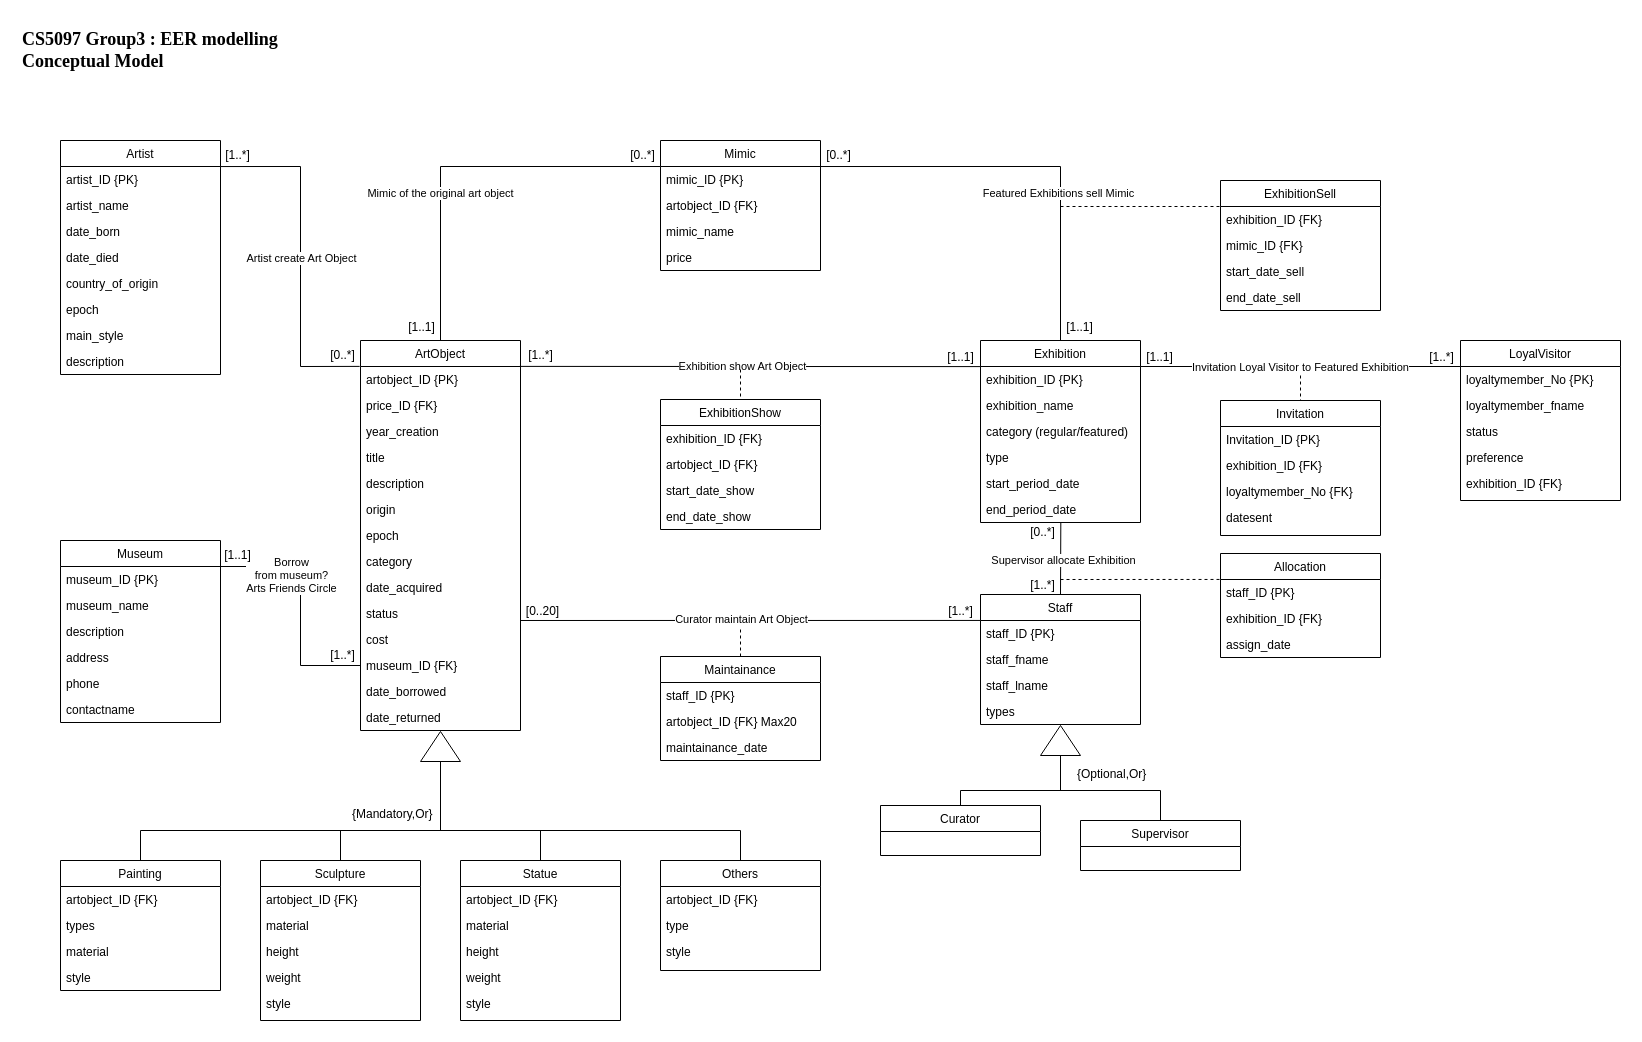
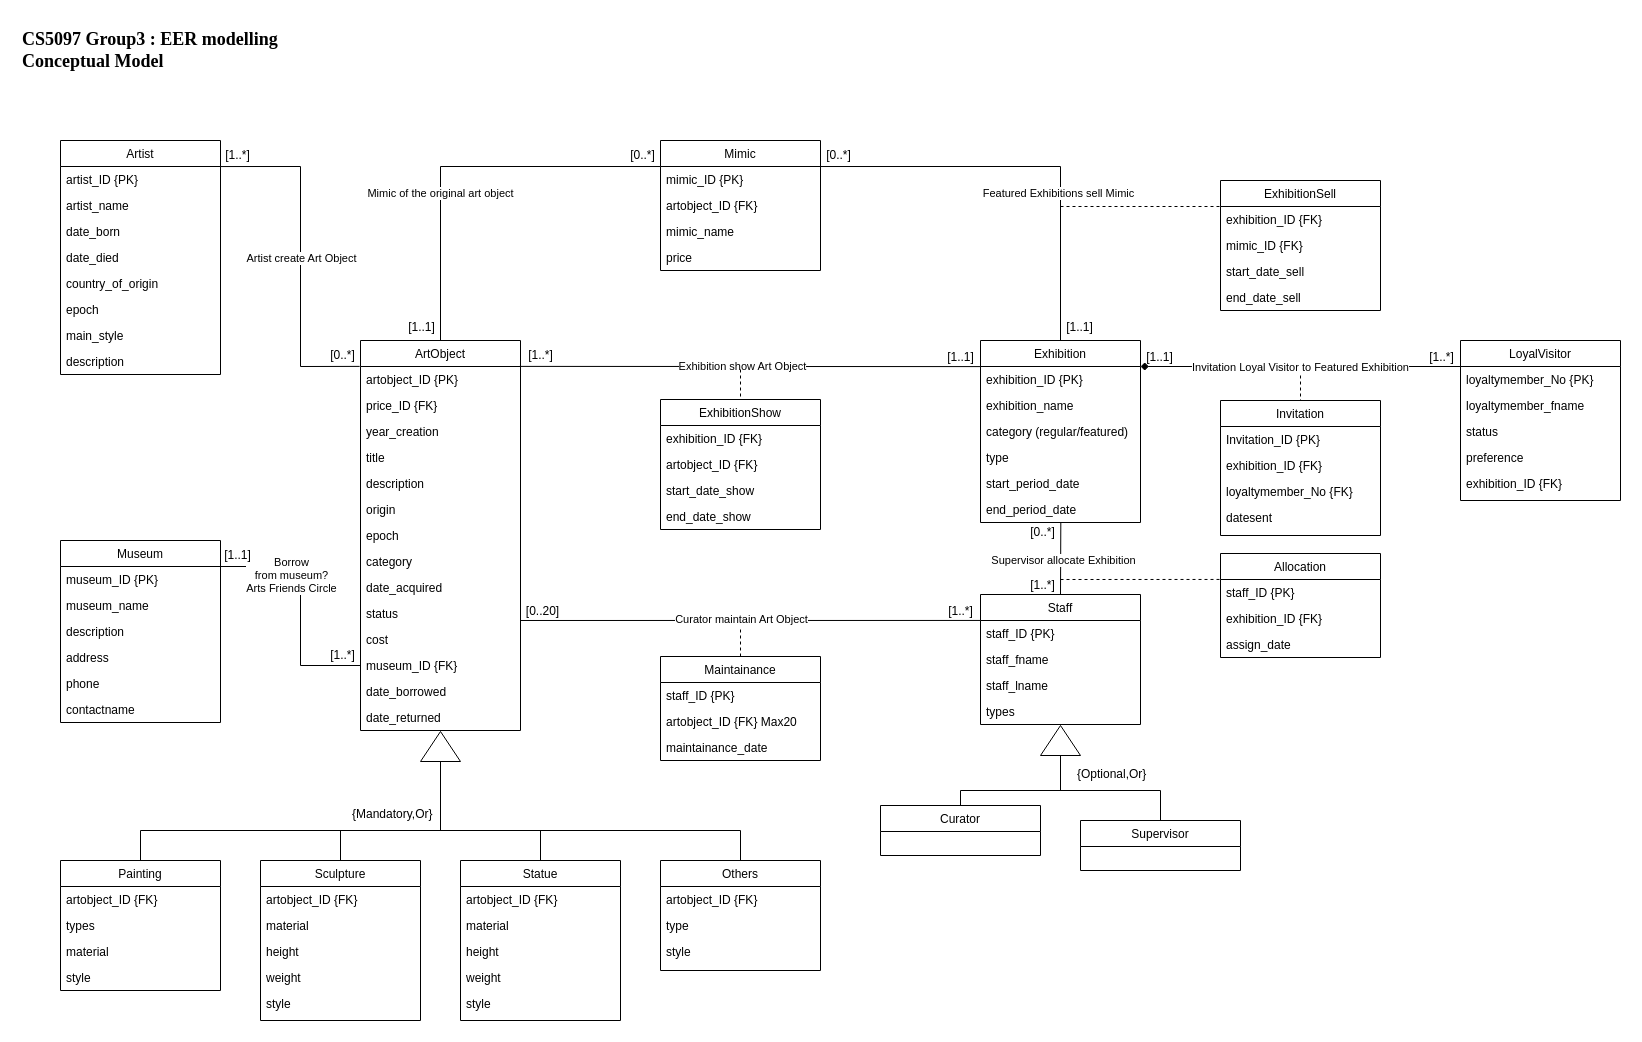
(1146, 367) -> (1149, 367)
